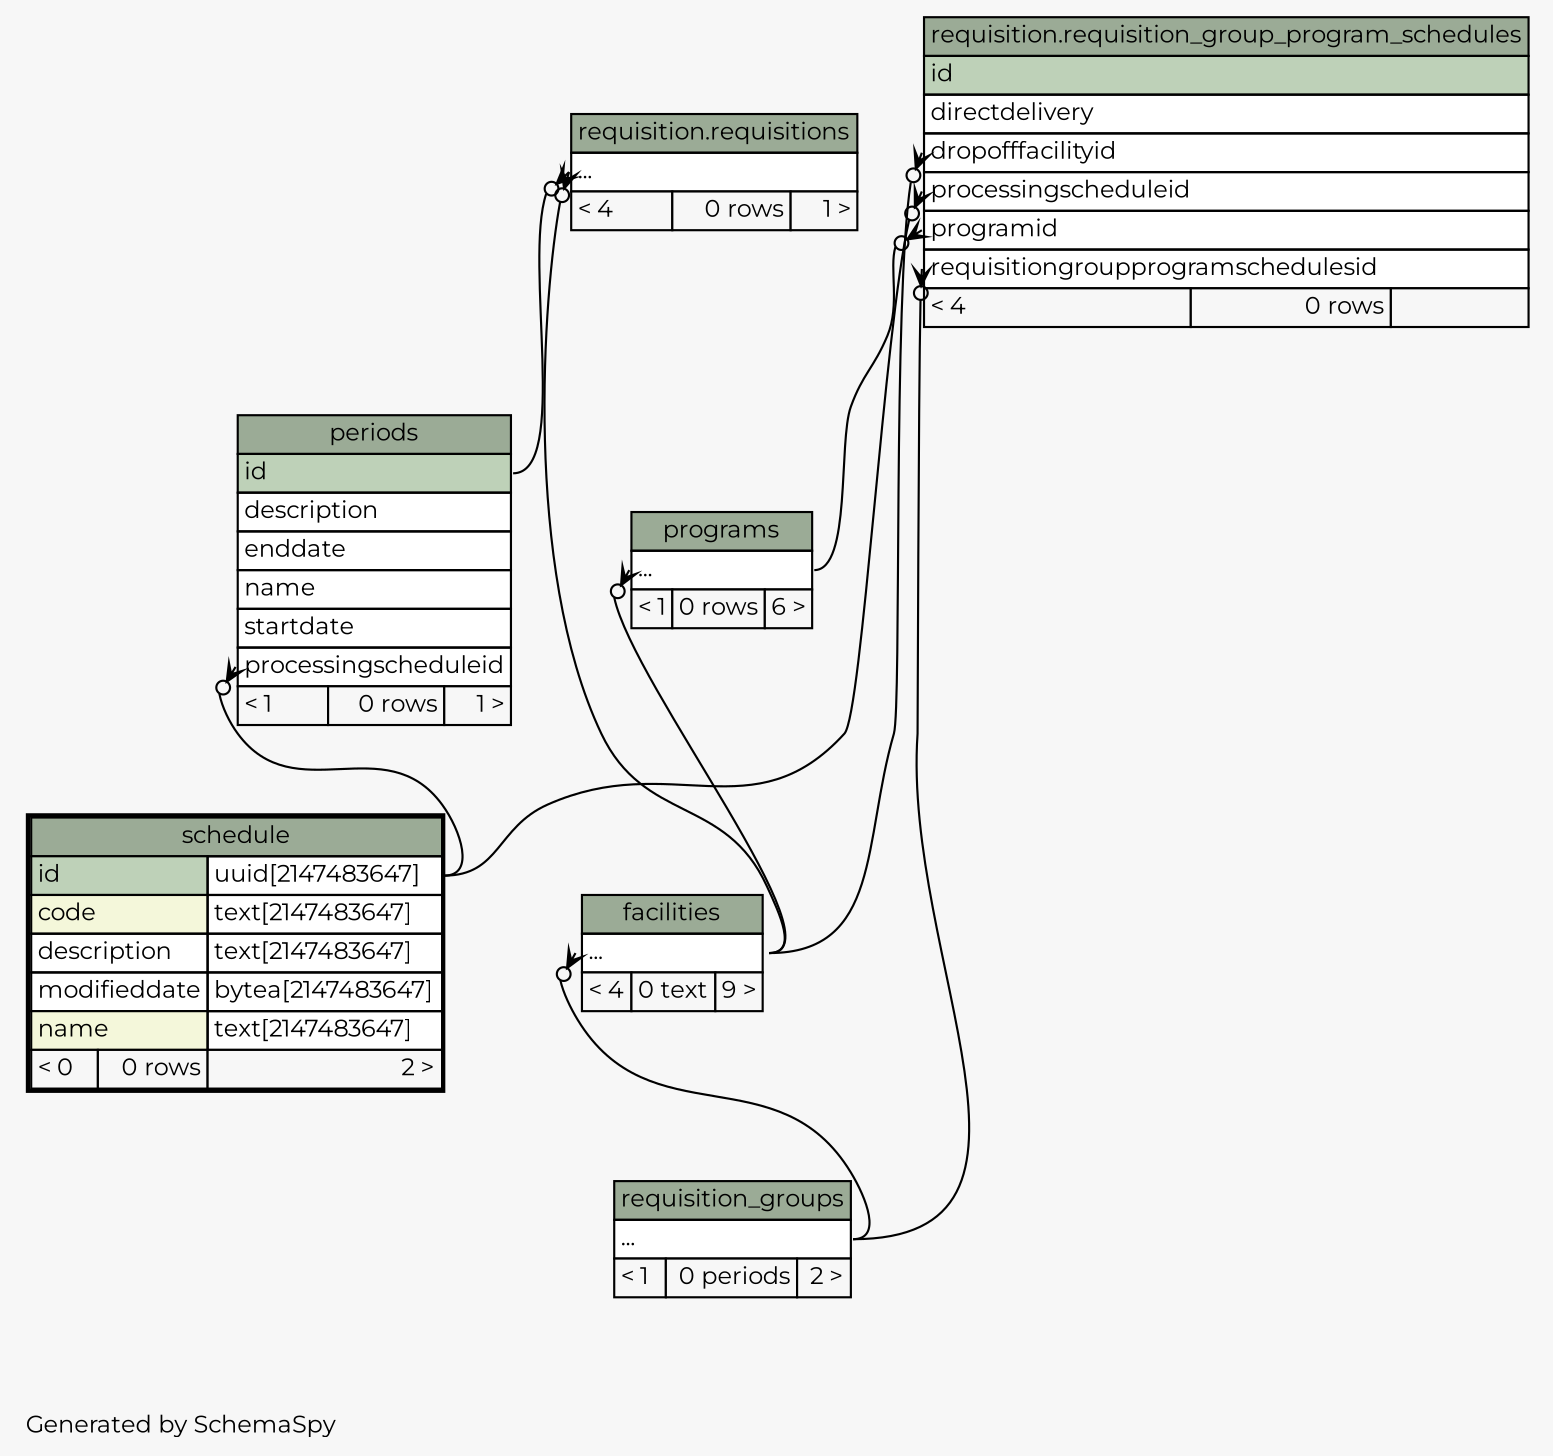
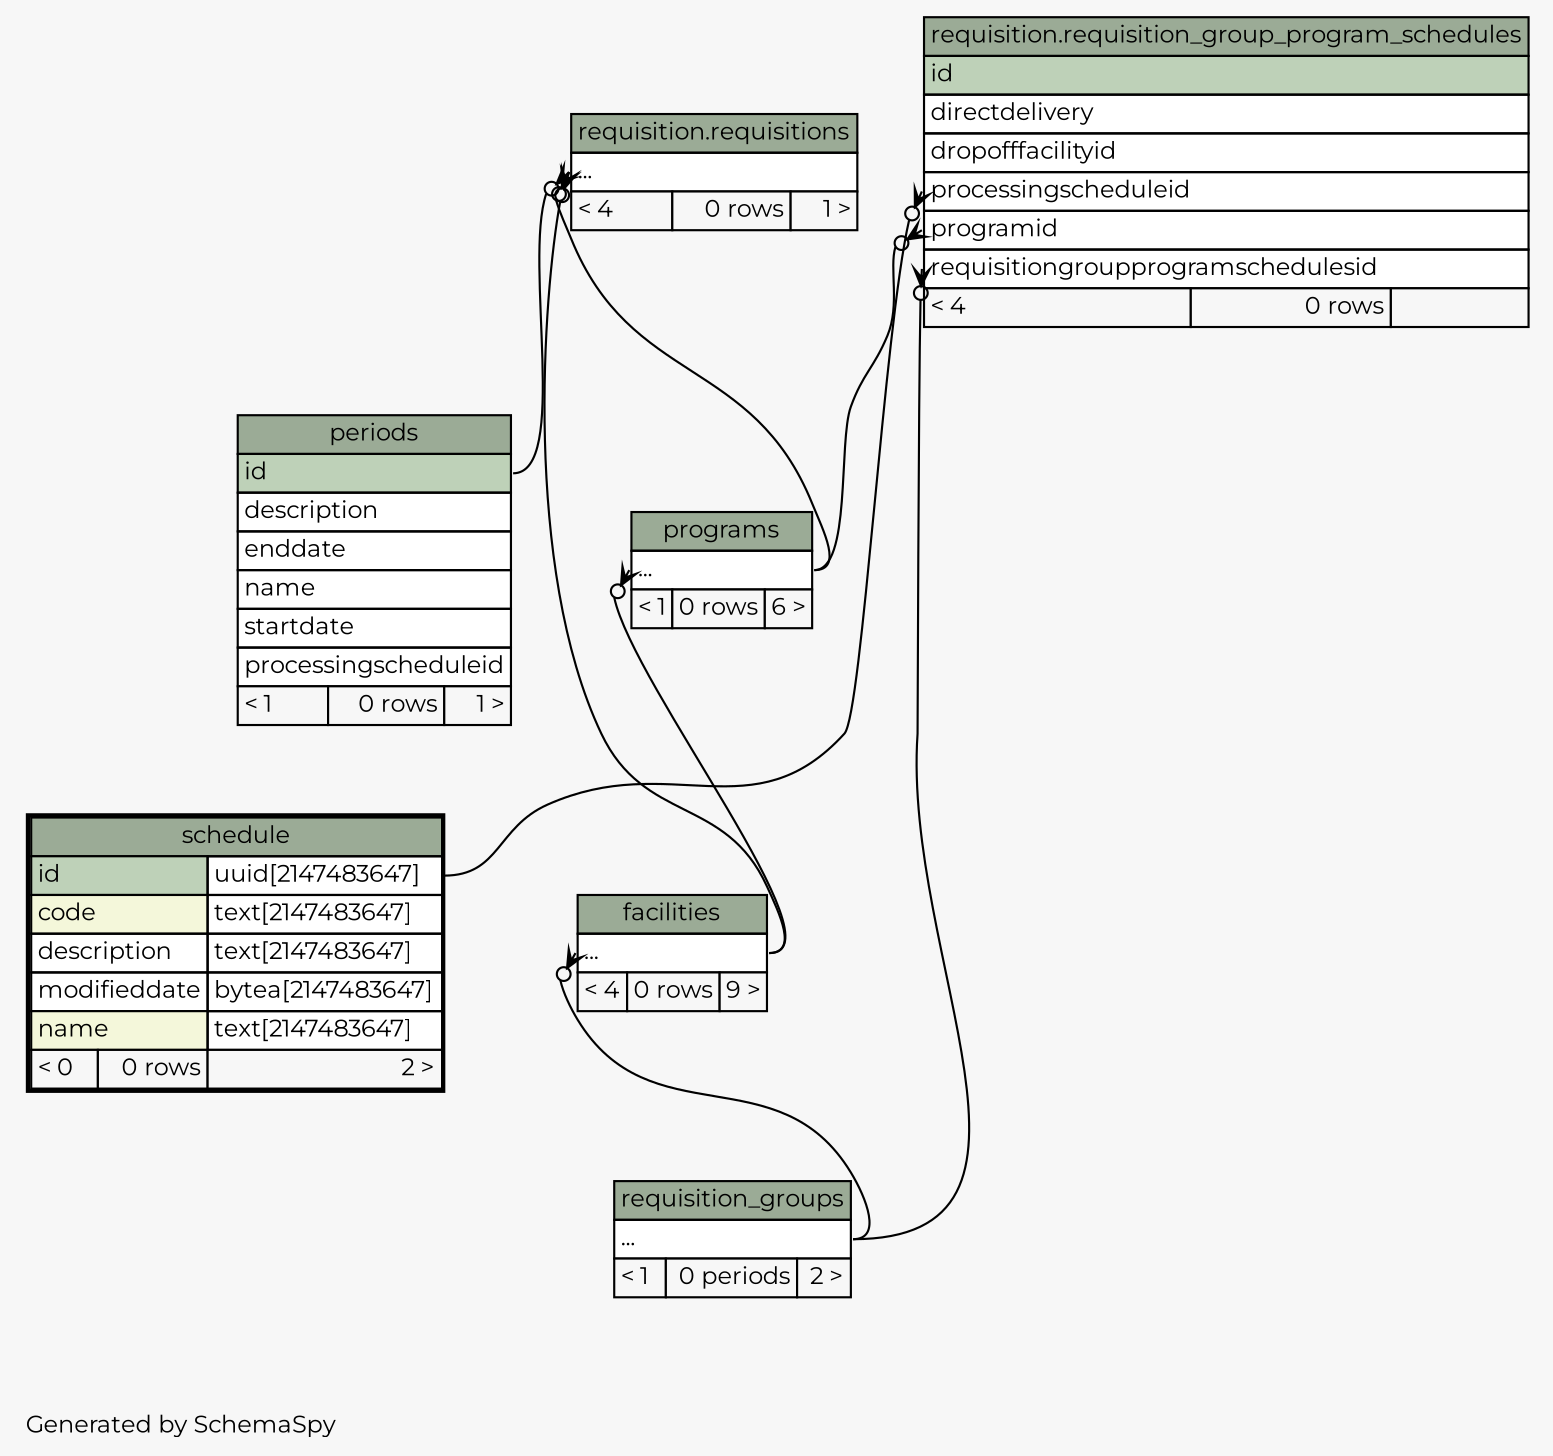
none -> (707, 382)
(898, 597) -> none
(361, 769) -> none
(673, 991) -> (673, 991)
